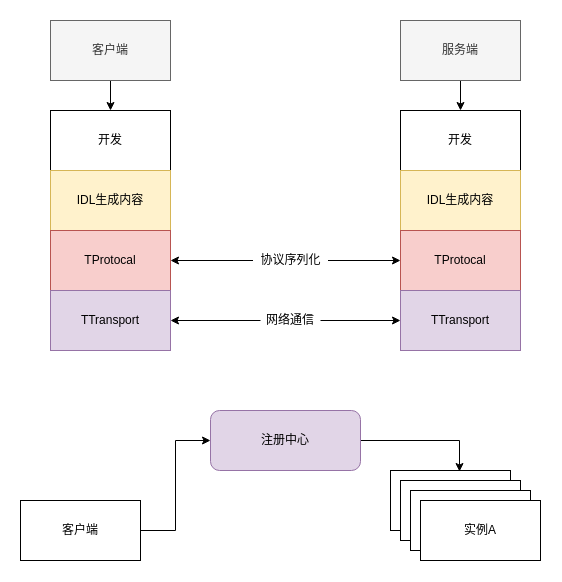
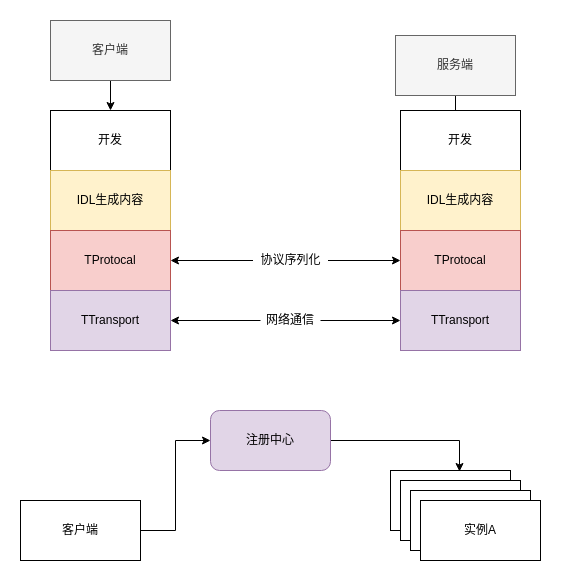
(461, 51) -> (456, 66)
(286, 441) -> (271, 441)
